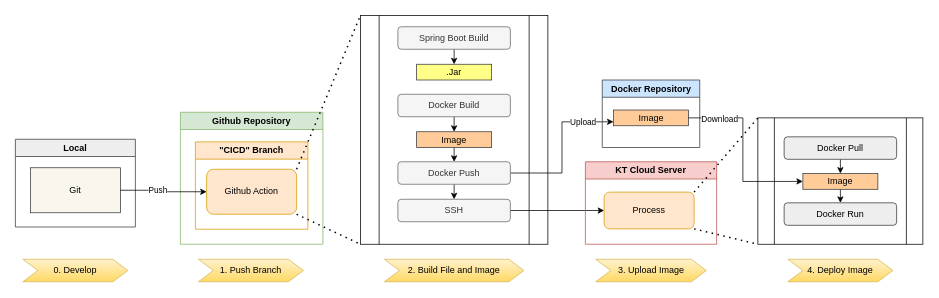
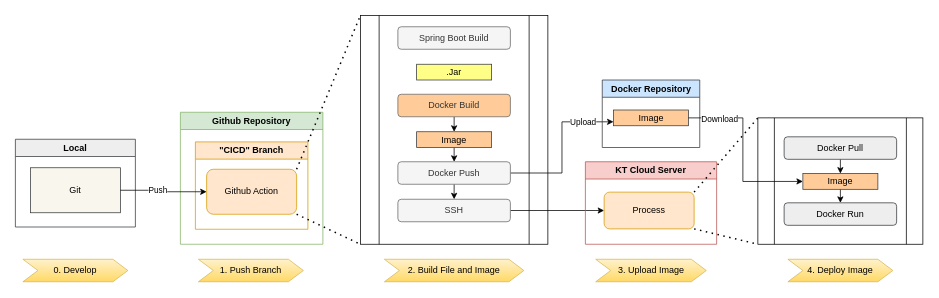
(454, 57) -> none
(454, 105) -> (454, 105)
